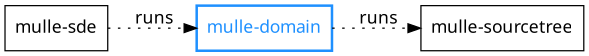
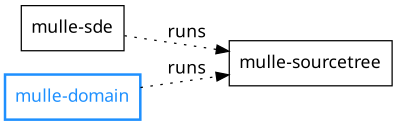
(146, 28) -> (170, 43)
